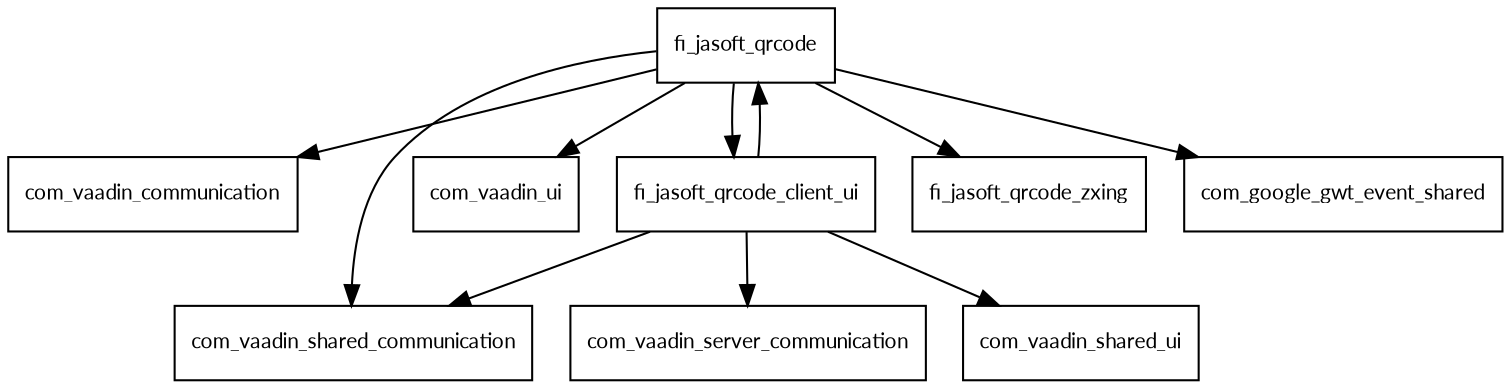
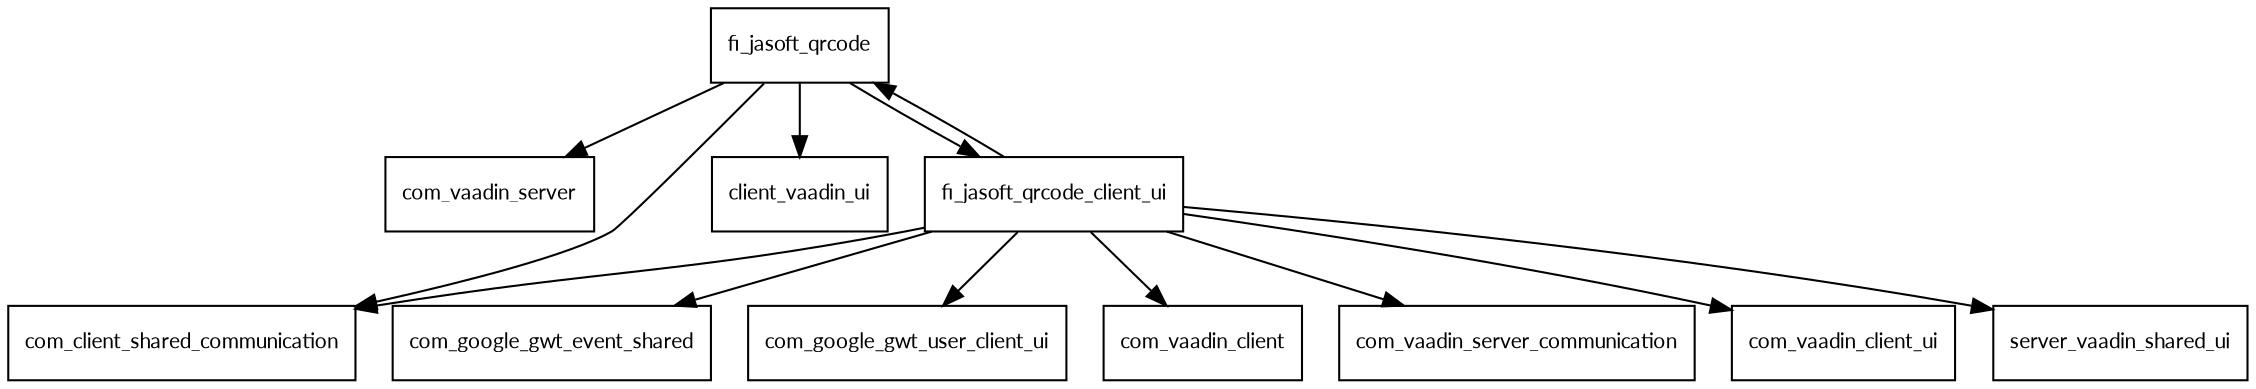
(1007, 111) -> (813, 266)
(153, 194) -> (490, 194)
(496, 194) -> (800, 194)
(1029, 194) -> none
(353, 343) -> (182, 343)
none -> (907, 343)
(1081, 343) -> (2120, 343)
none -> (1203, 343)
none -> (1843, 343)
